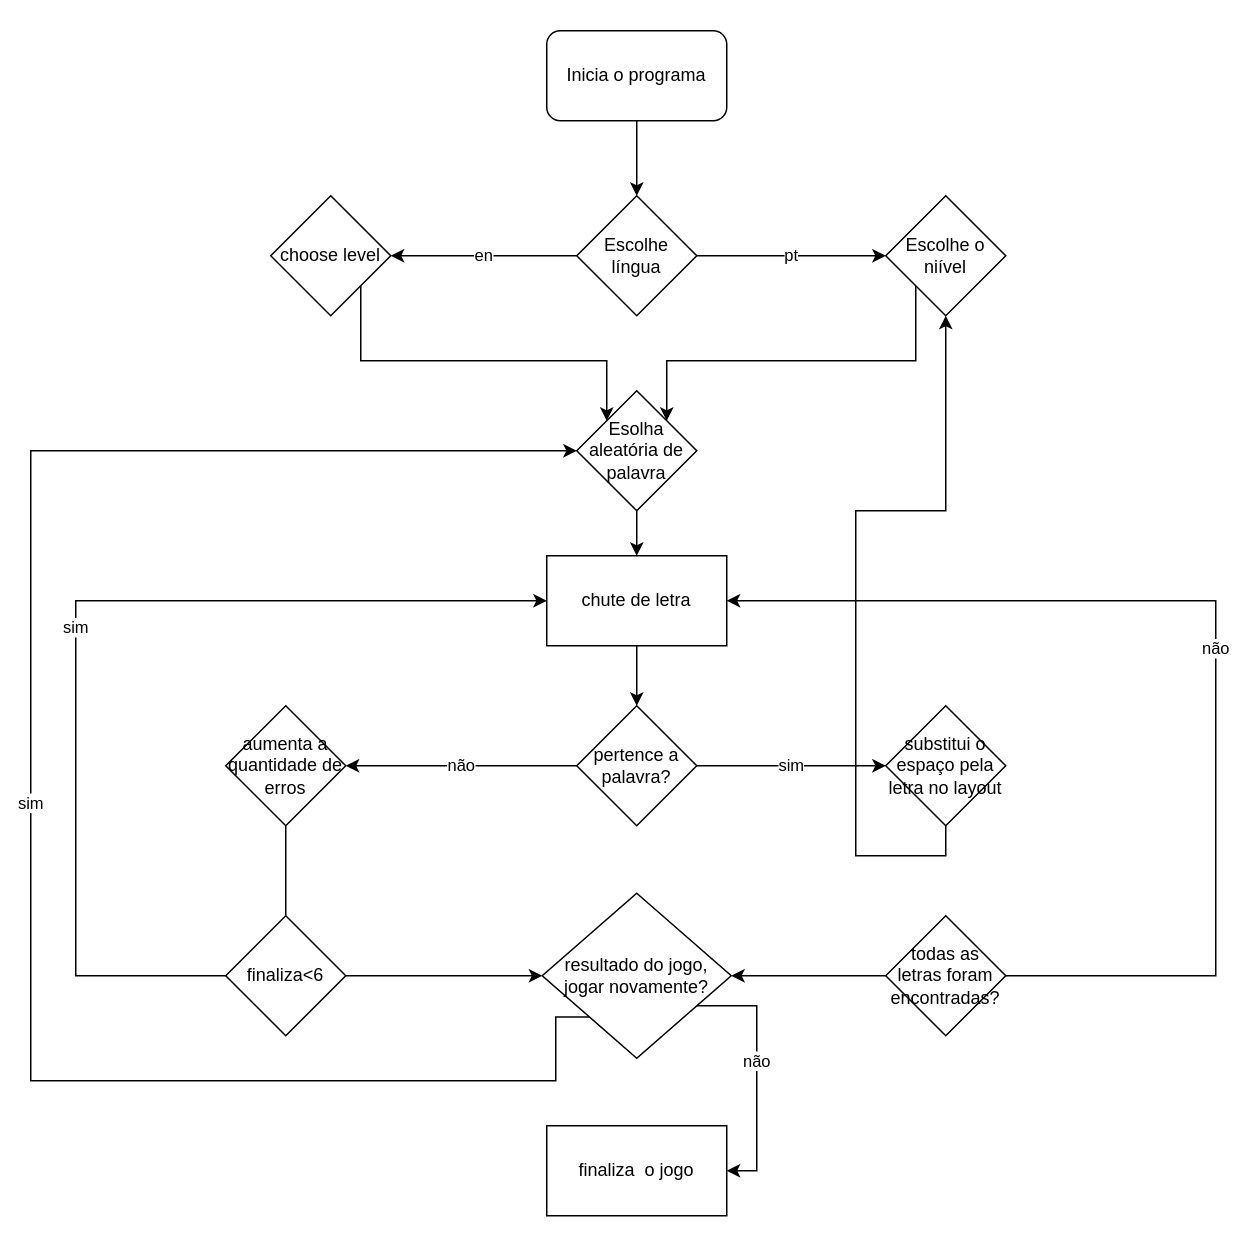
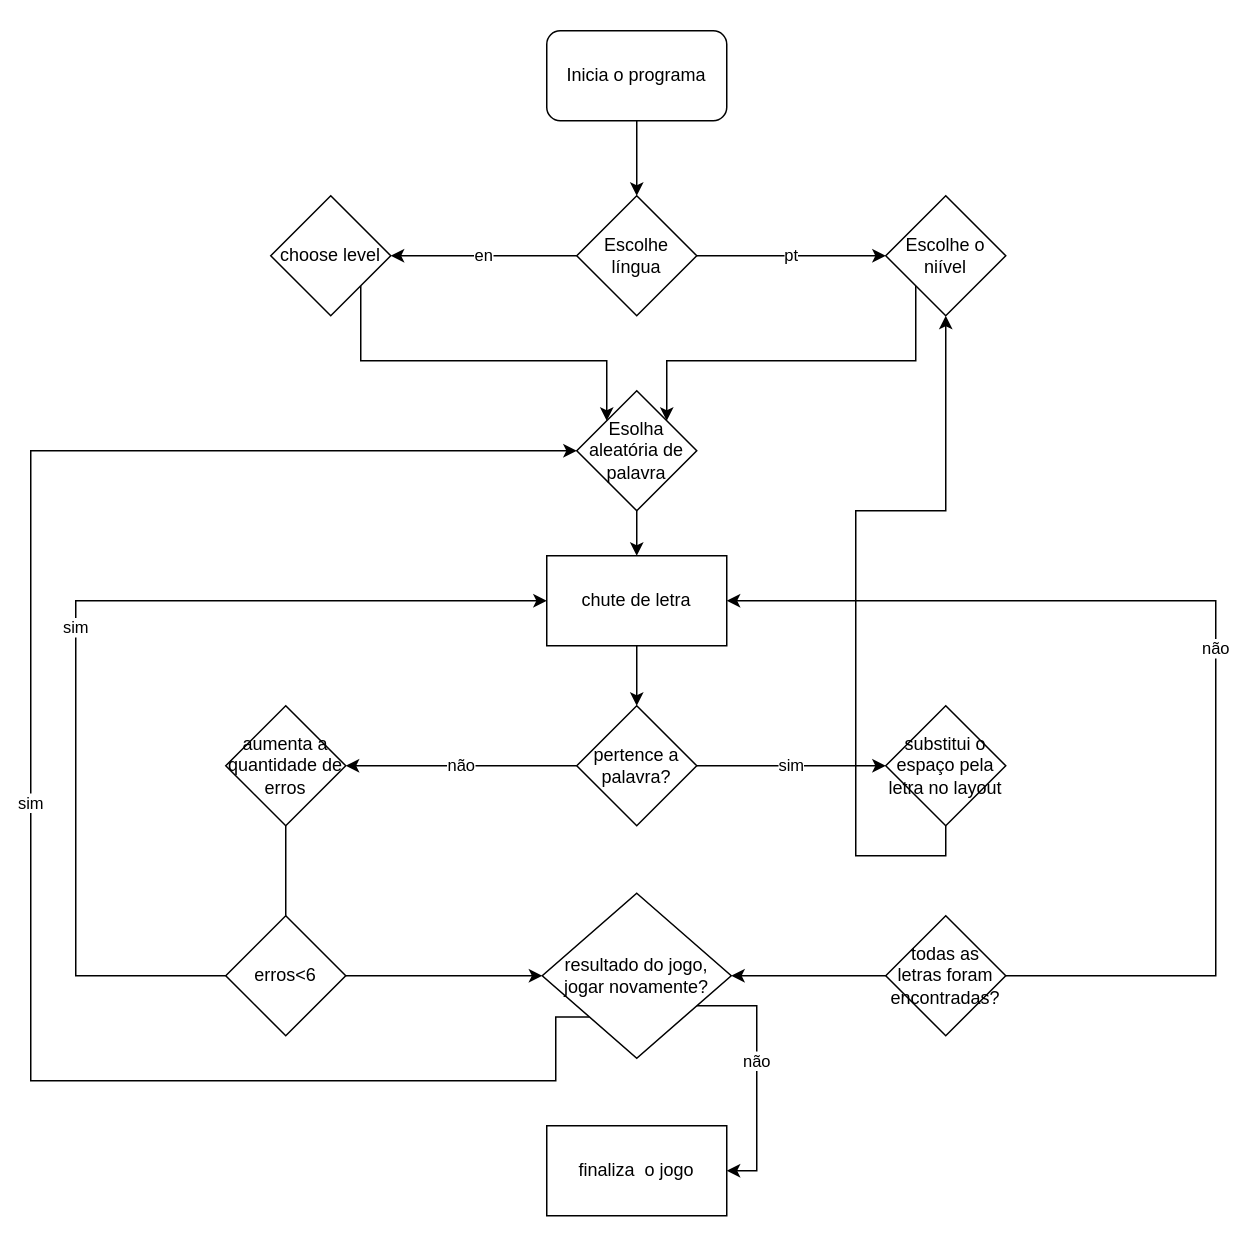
(286, 976) -> (286, 976)
